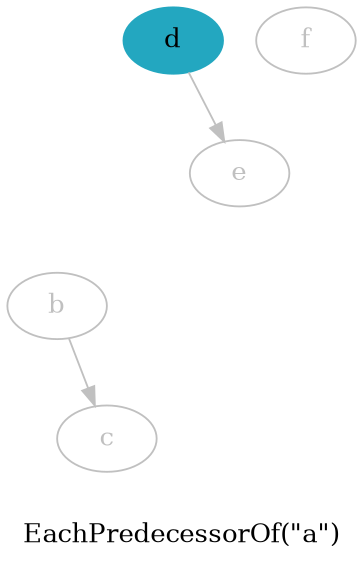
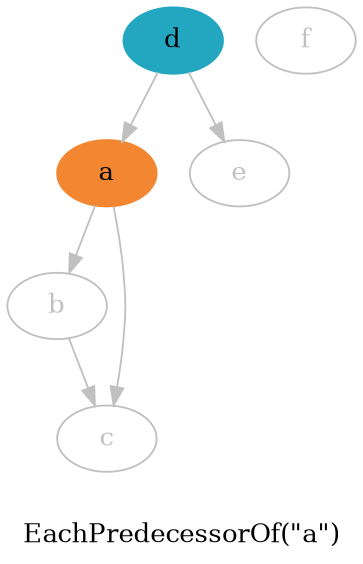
none -> (107, 173)
